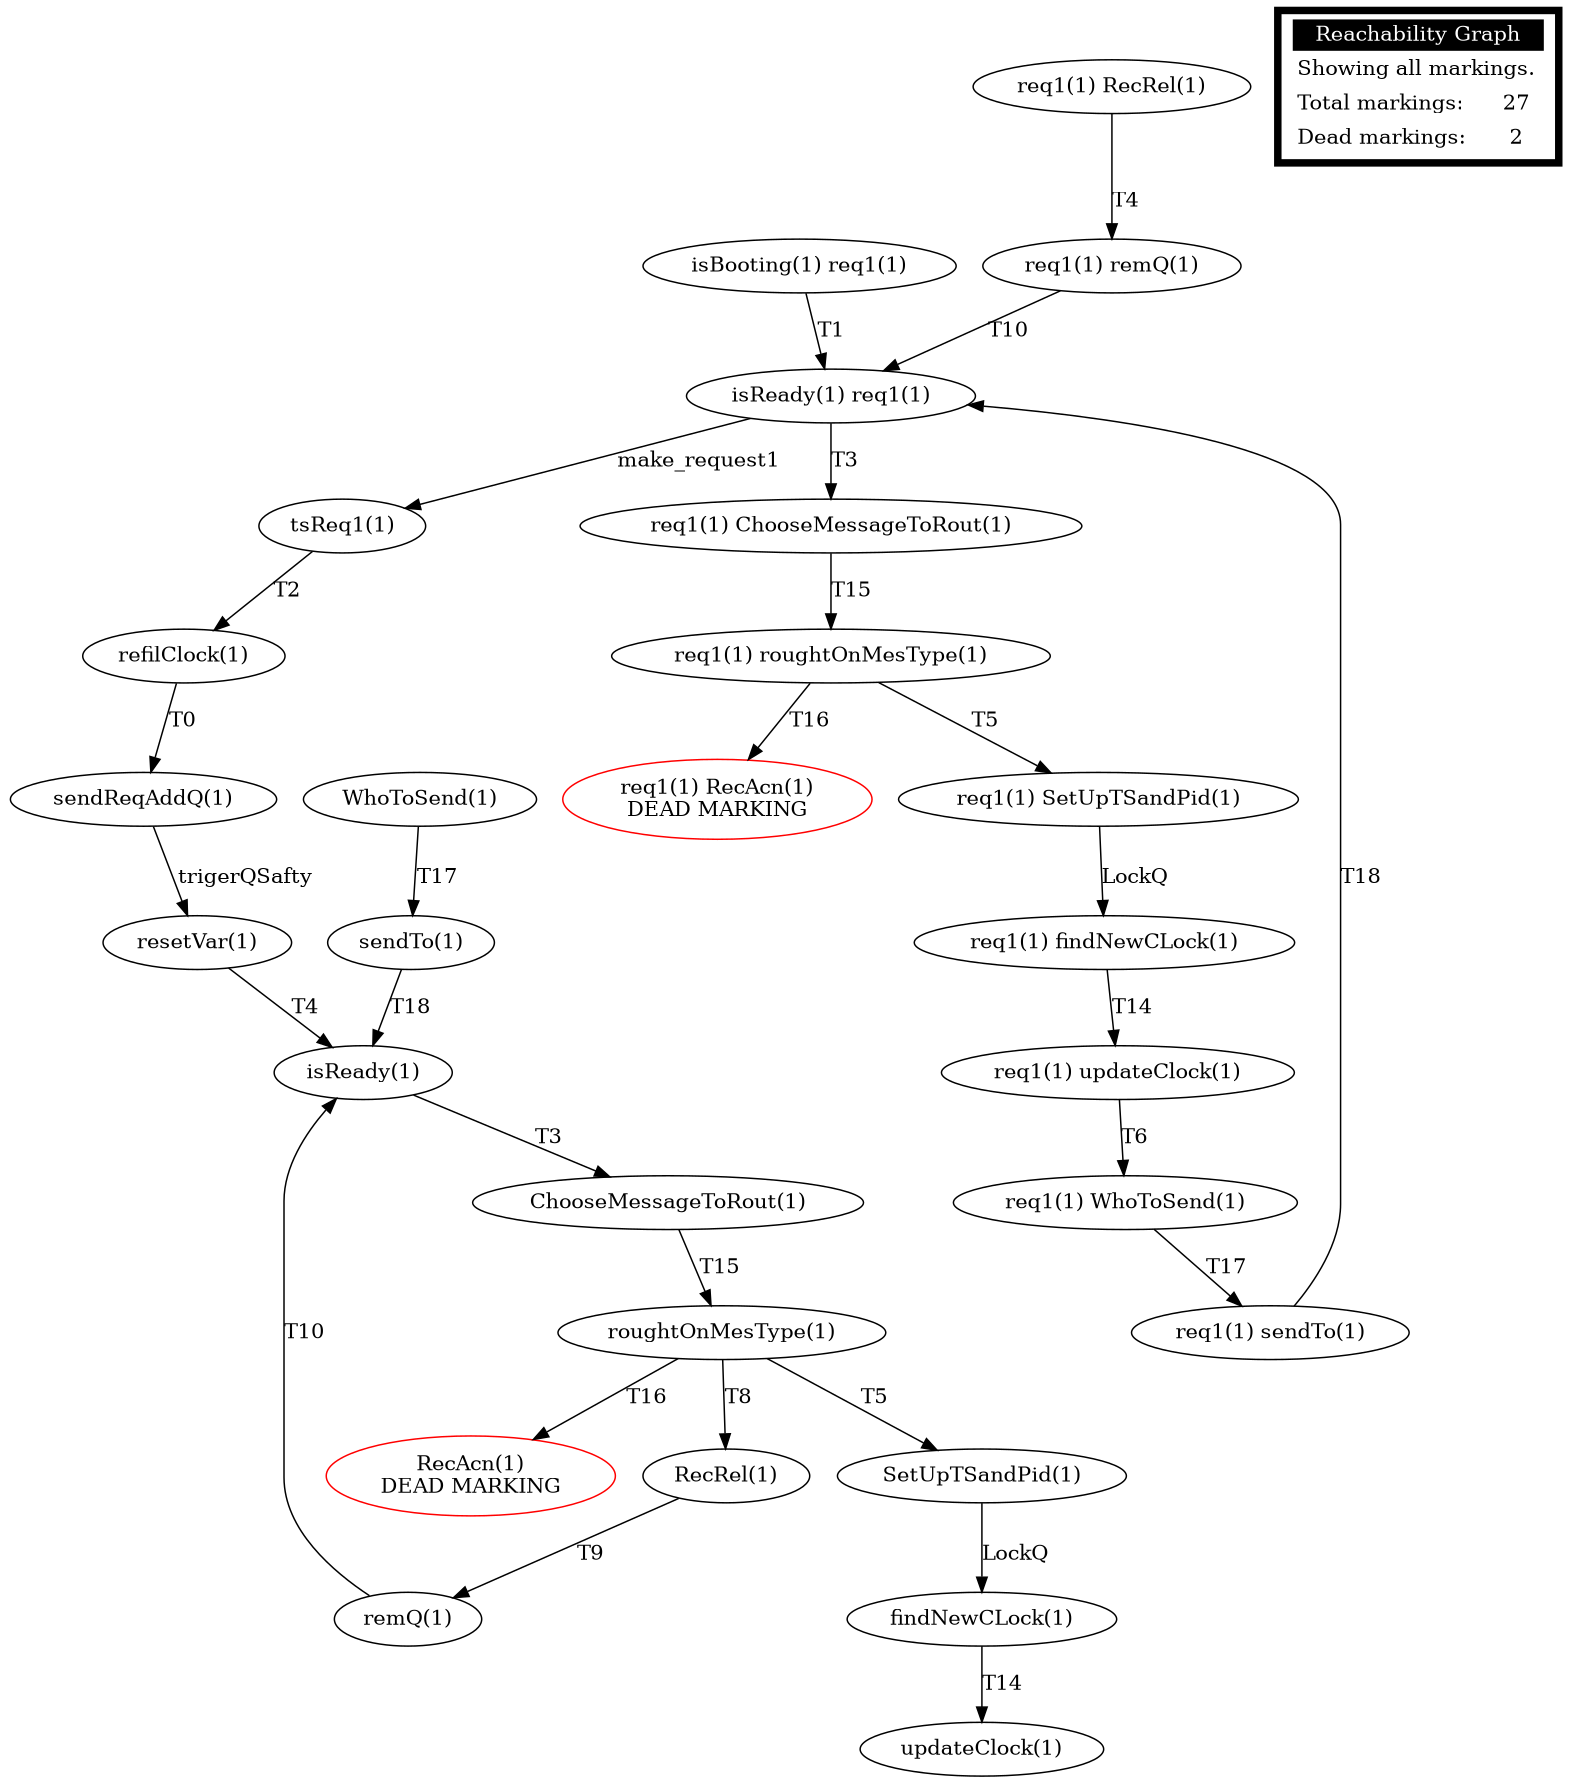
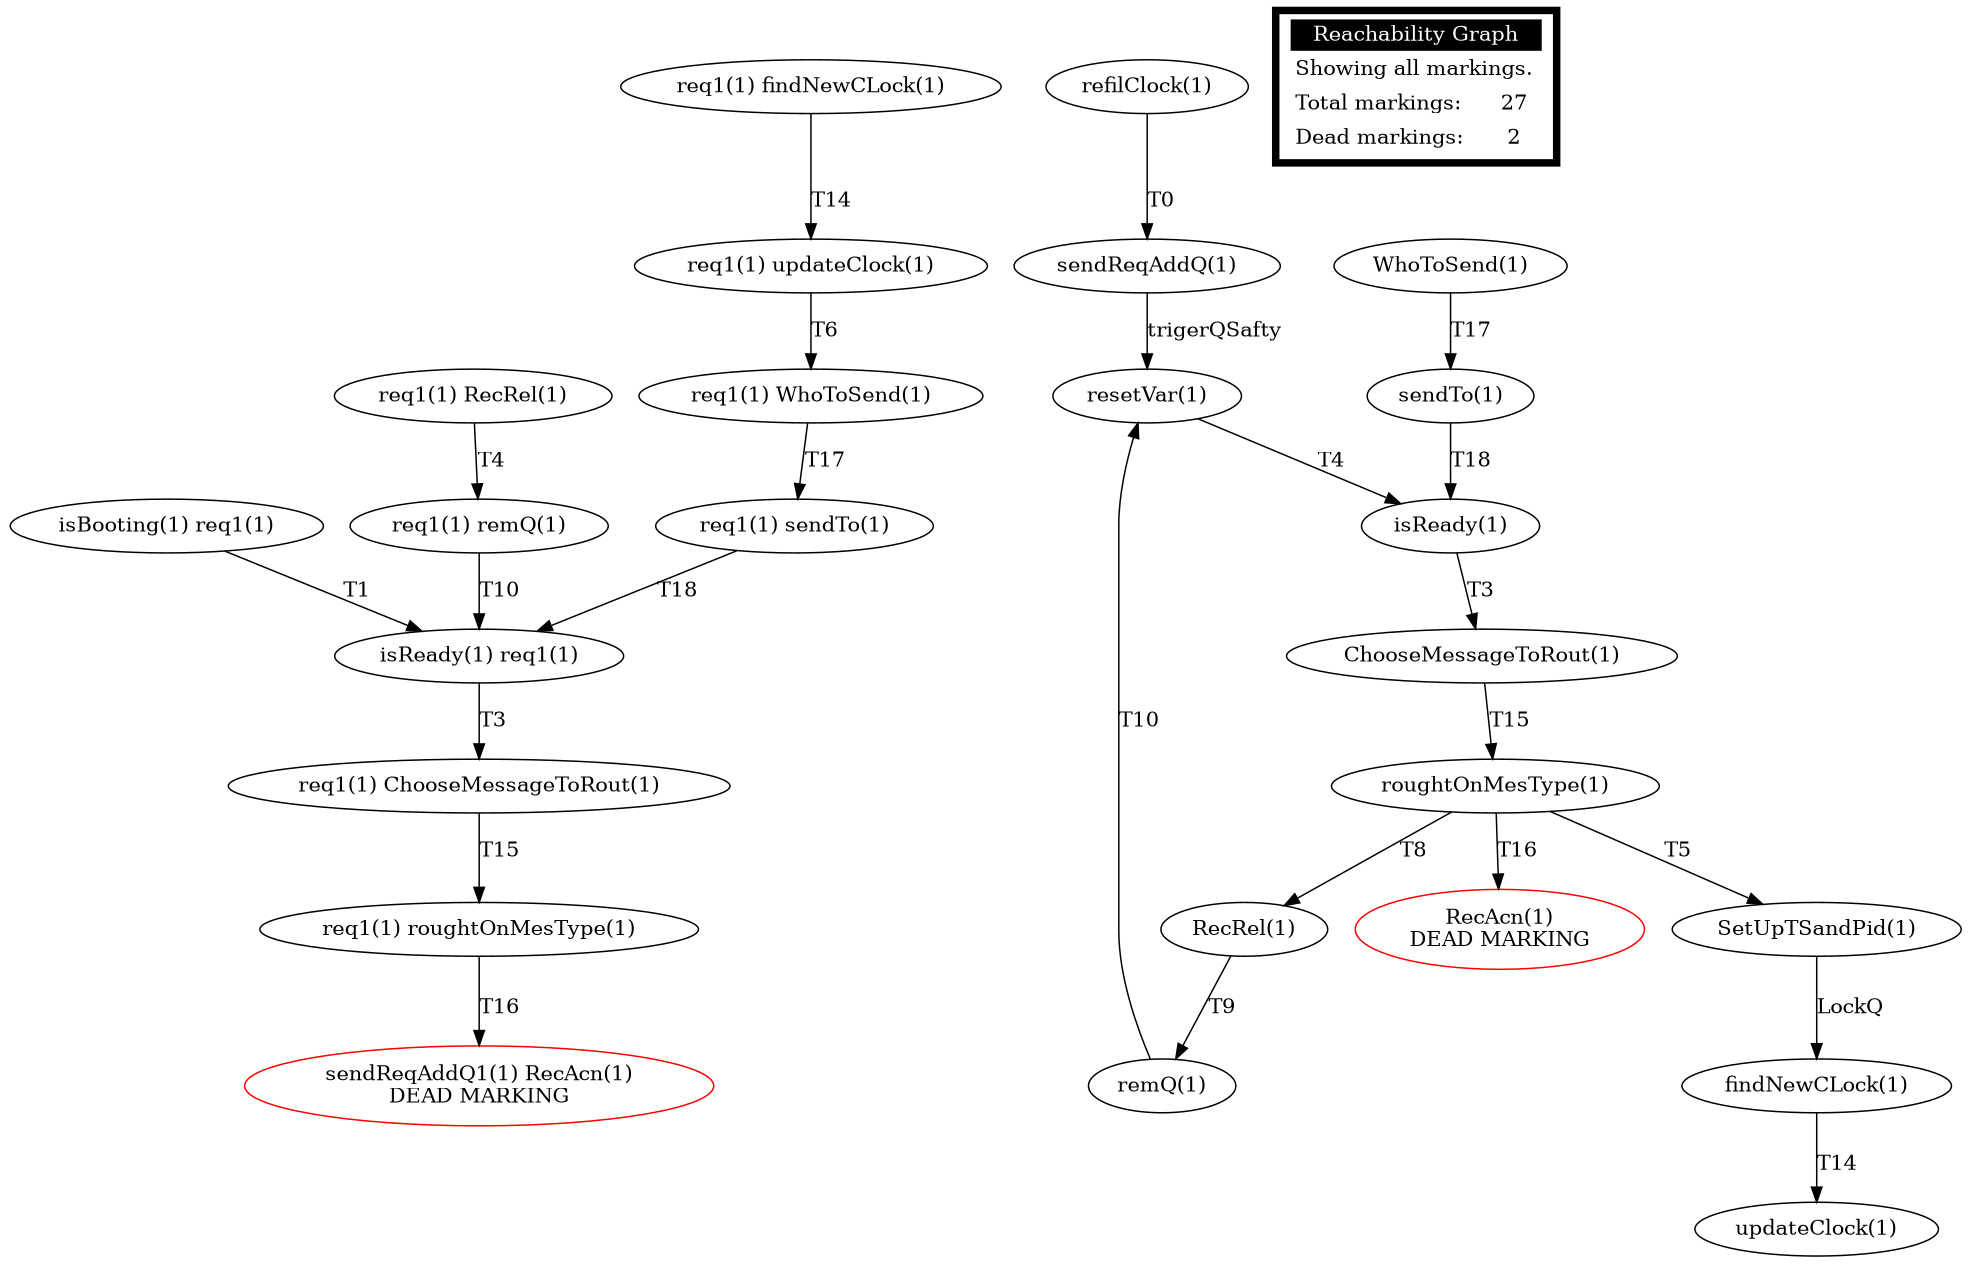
(342, 526) -> none
(717, 799) -> (479, 1086)
(1098, 799) -> none
(284, 1364) -> (1119, 750)
